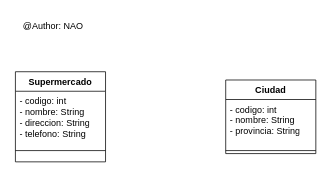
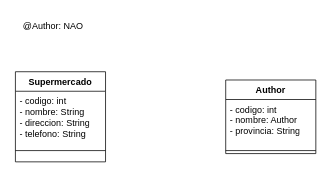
(270, 91) -> (270, 91)
(271, 121) -> (271, 121)
